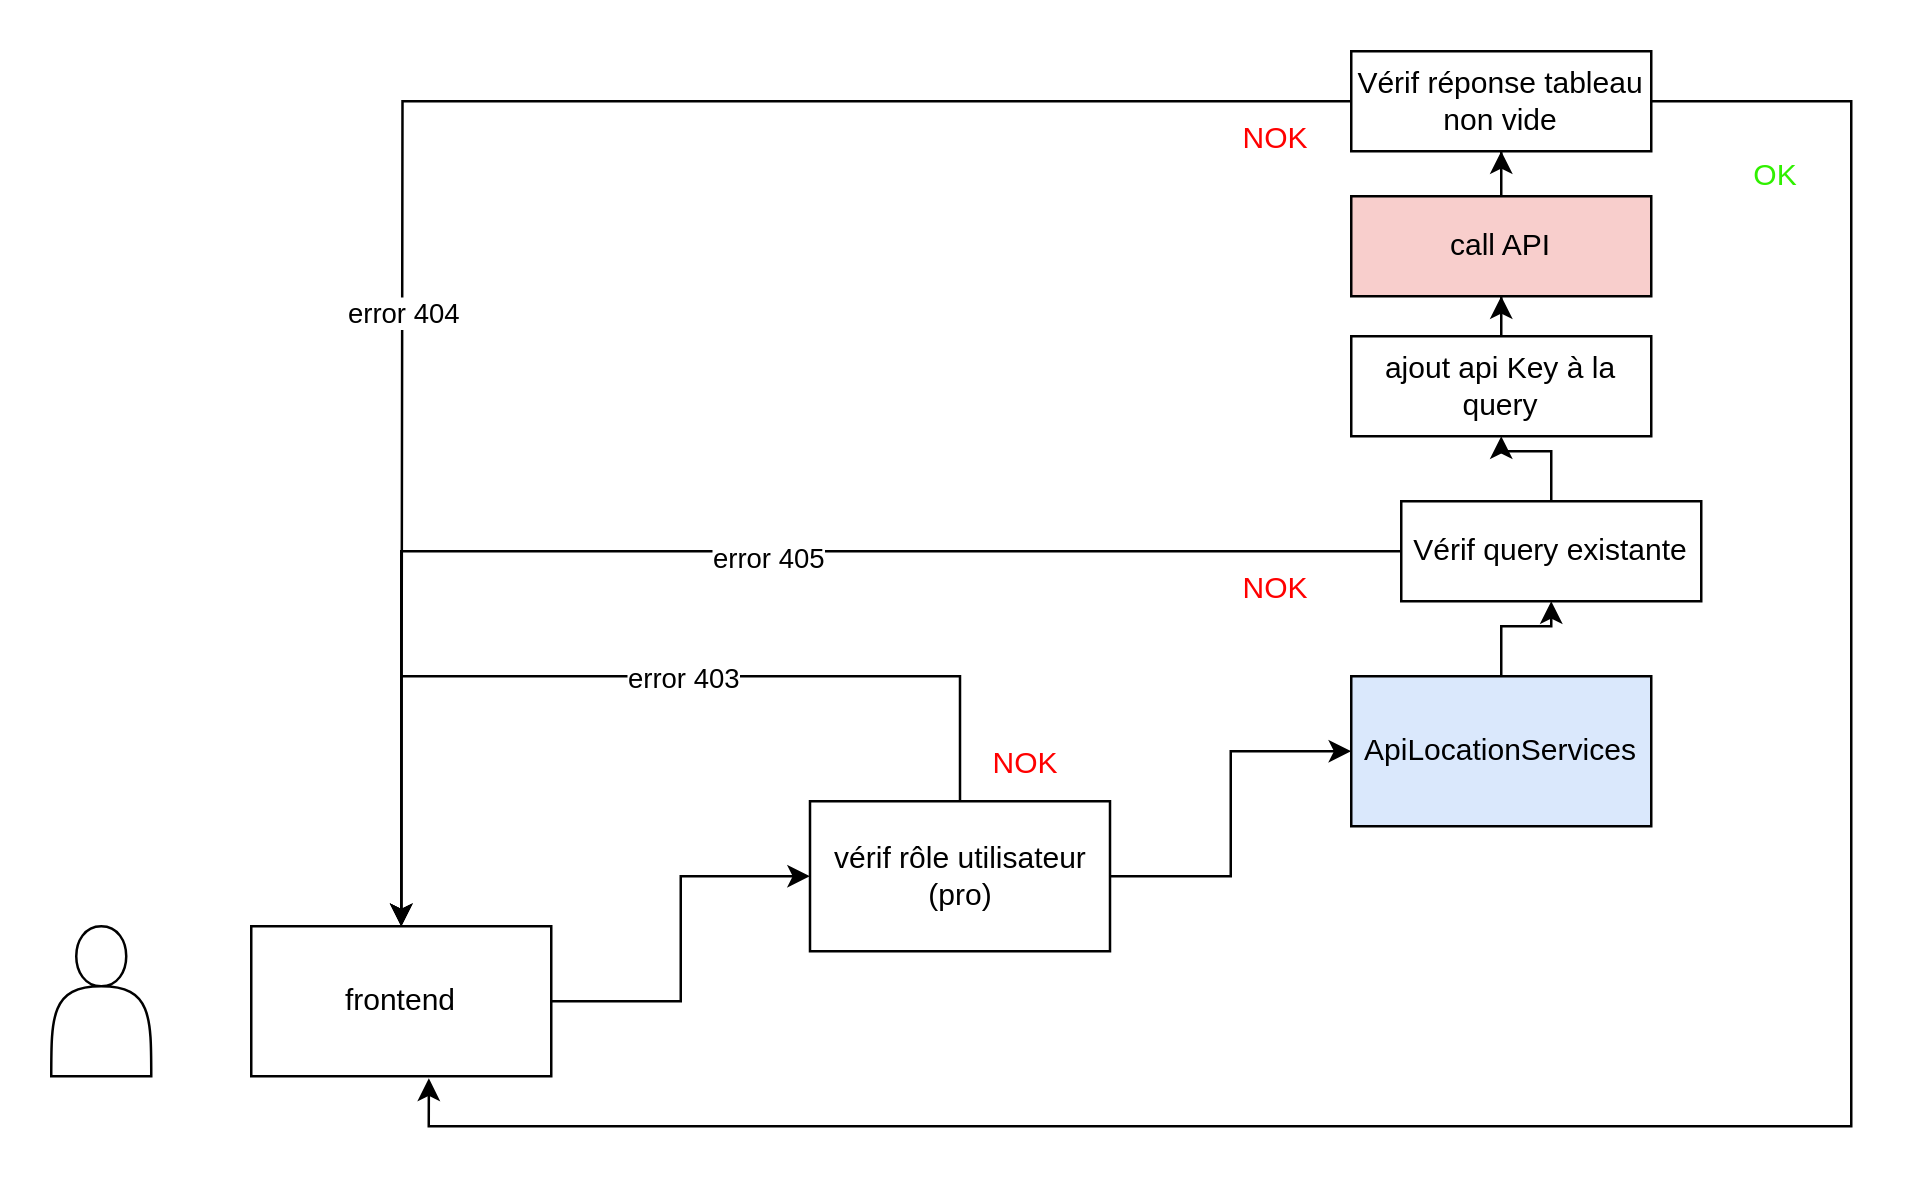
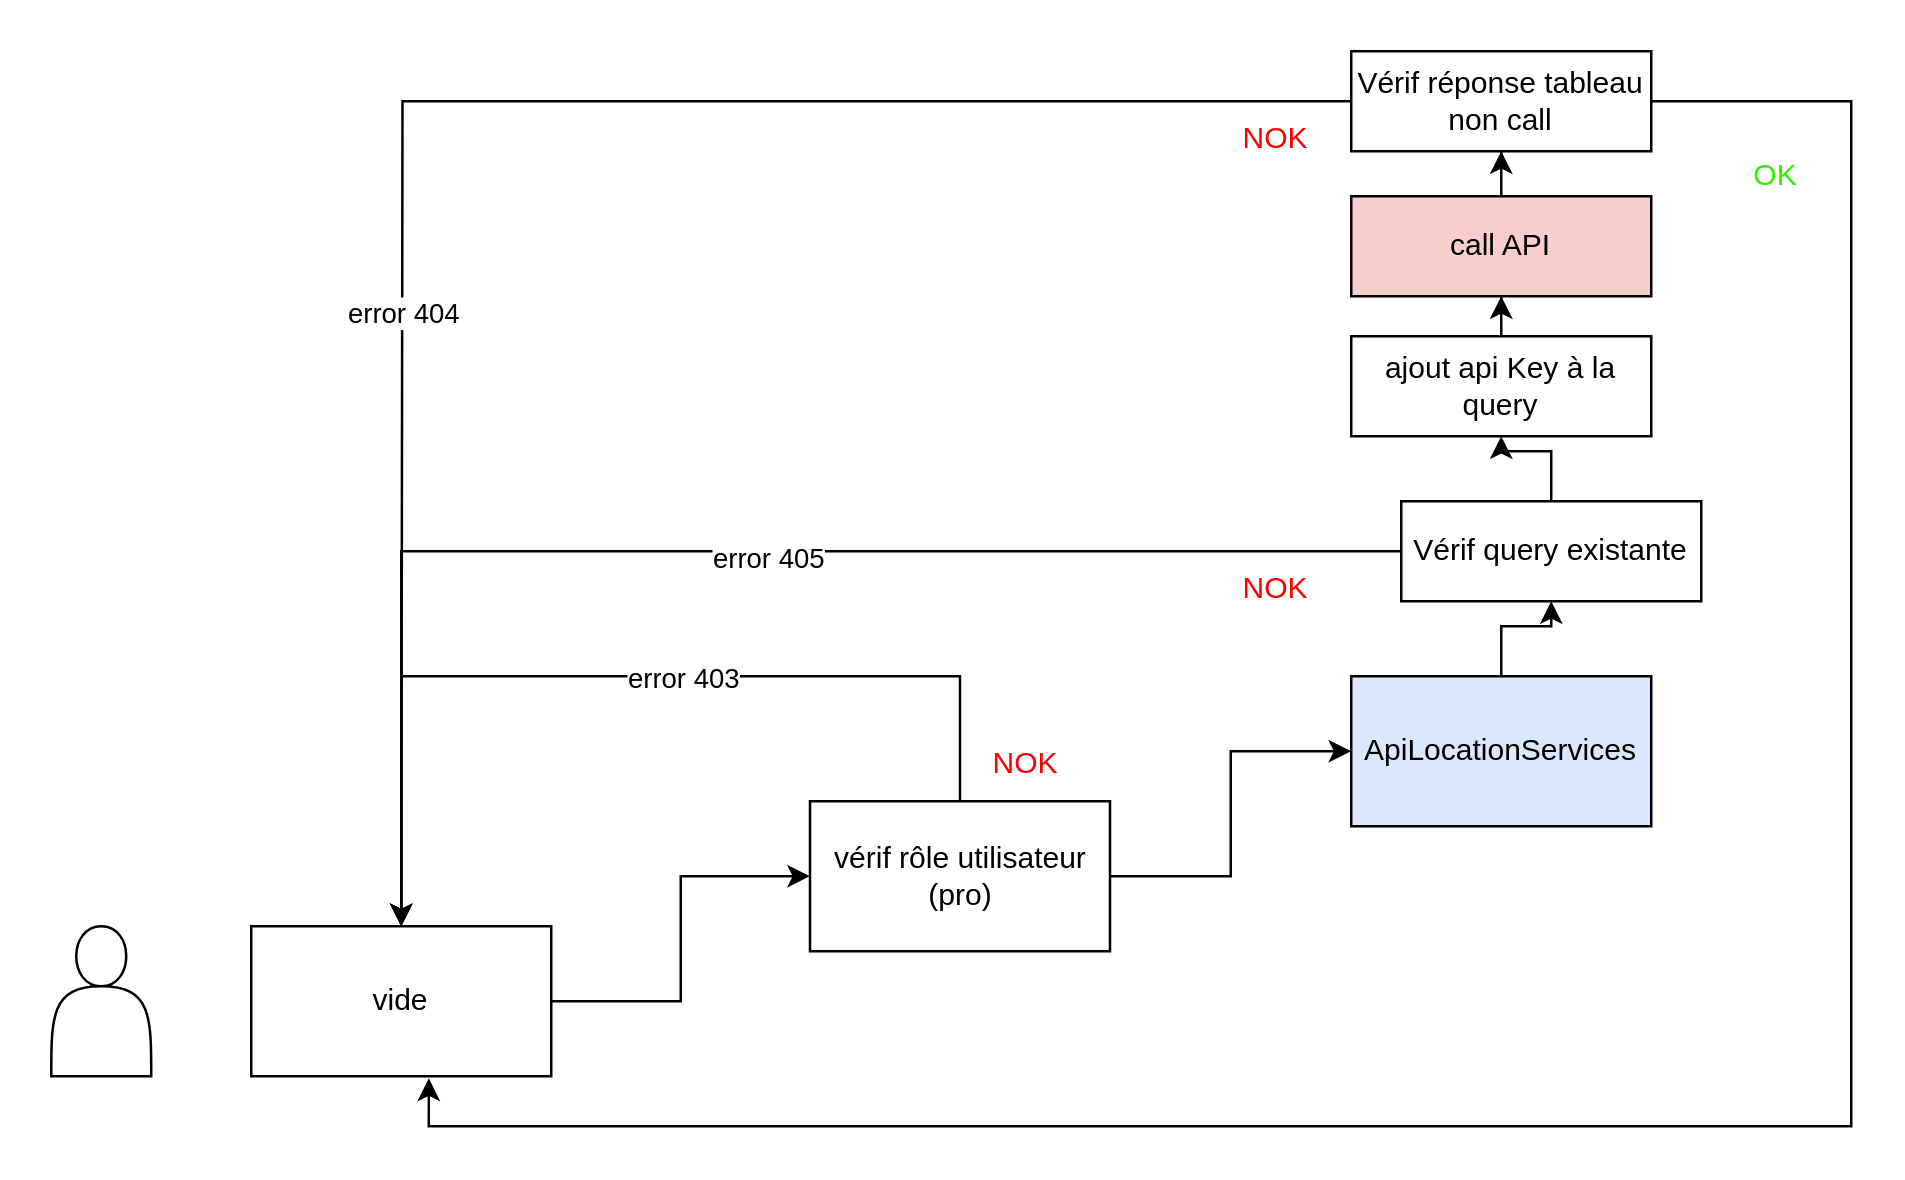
(1501, 101) -> (1501, 101)
(401, 1001) -> (401, 1001)
